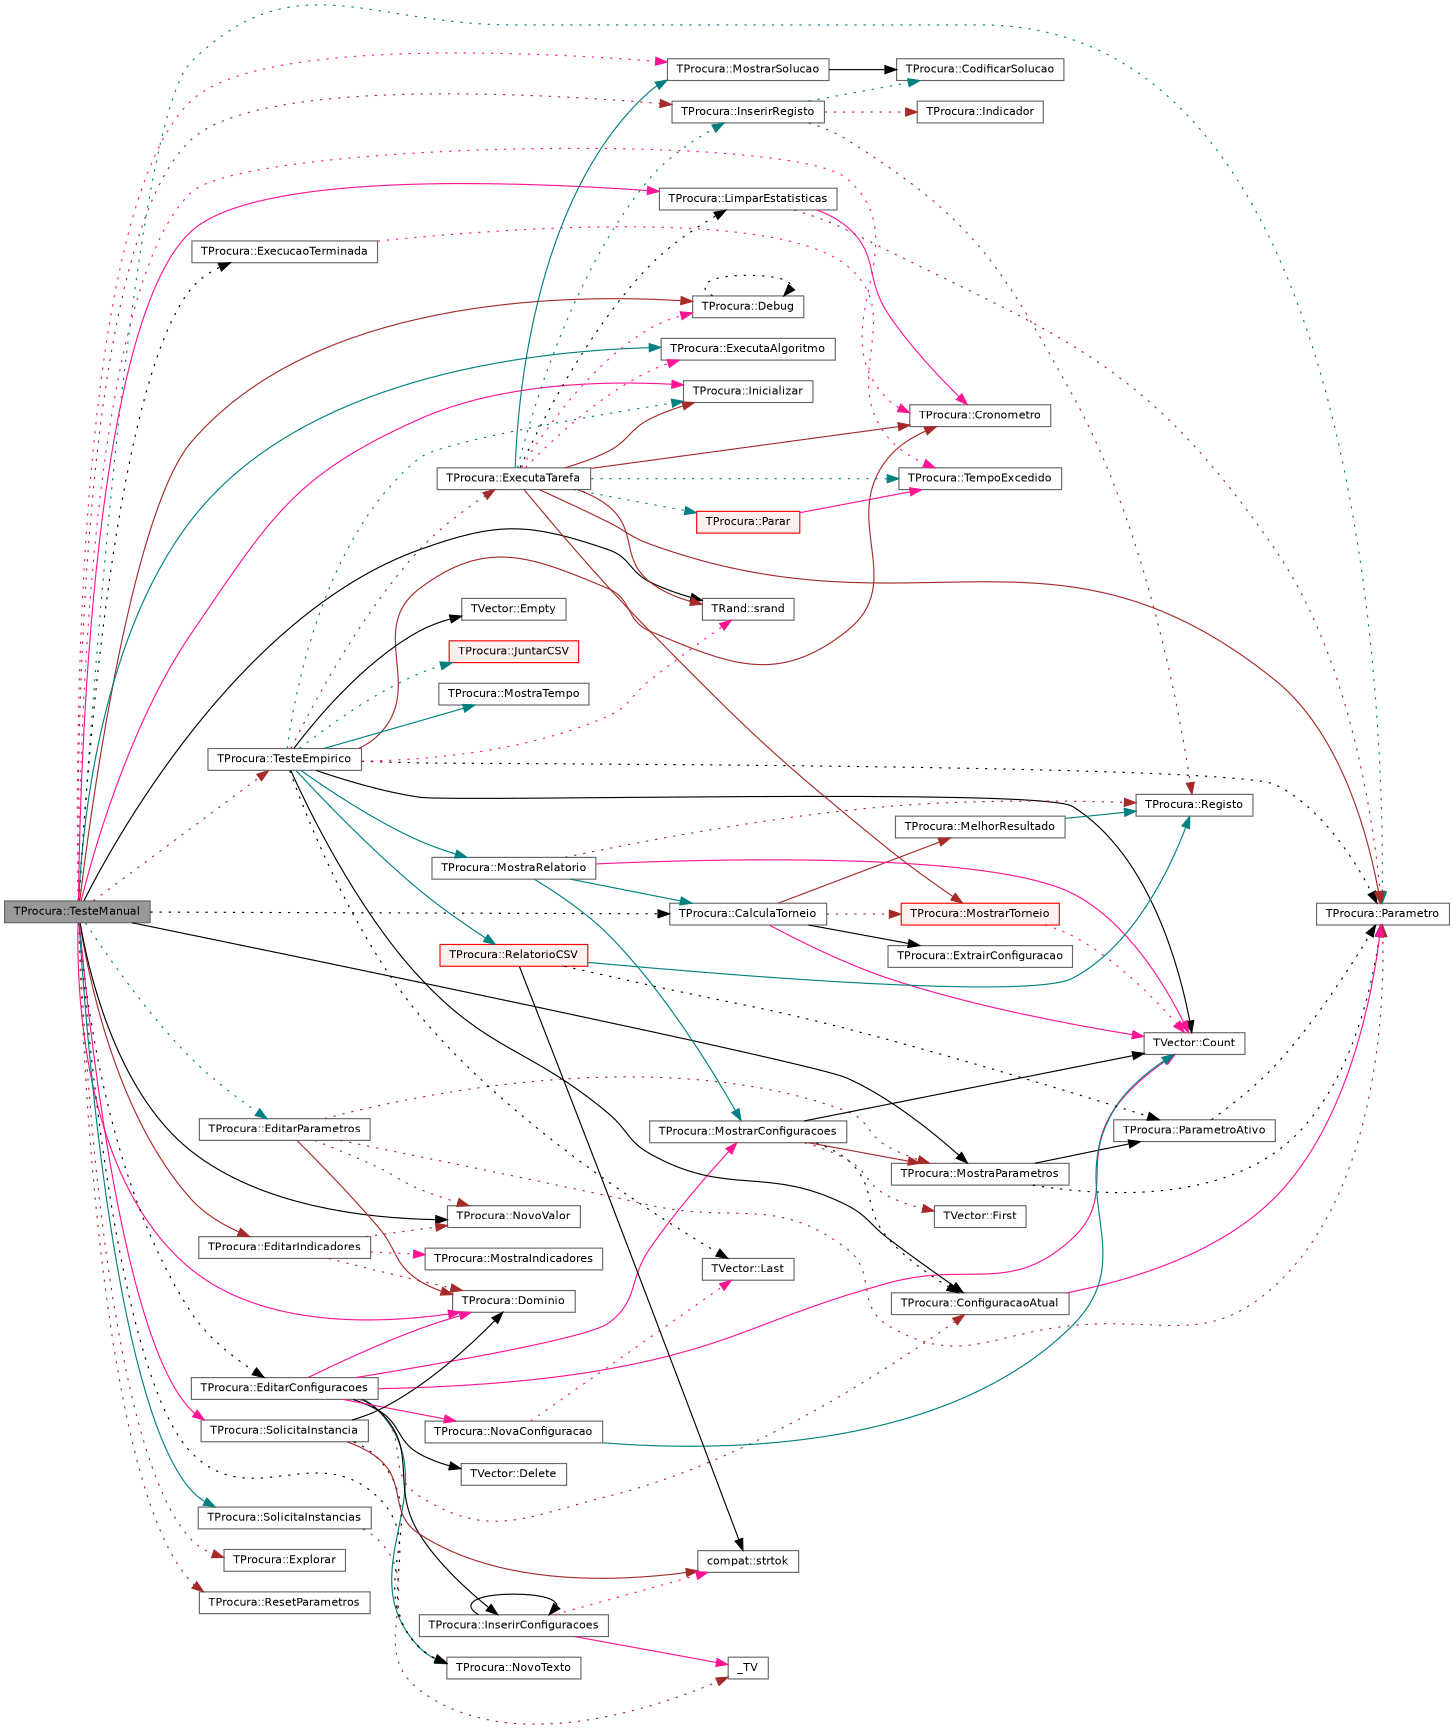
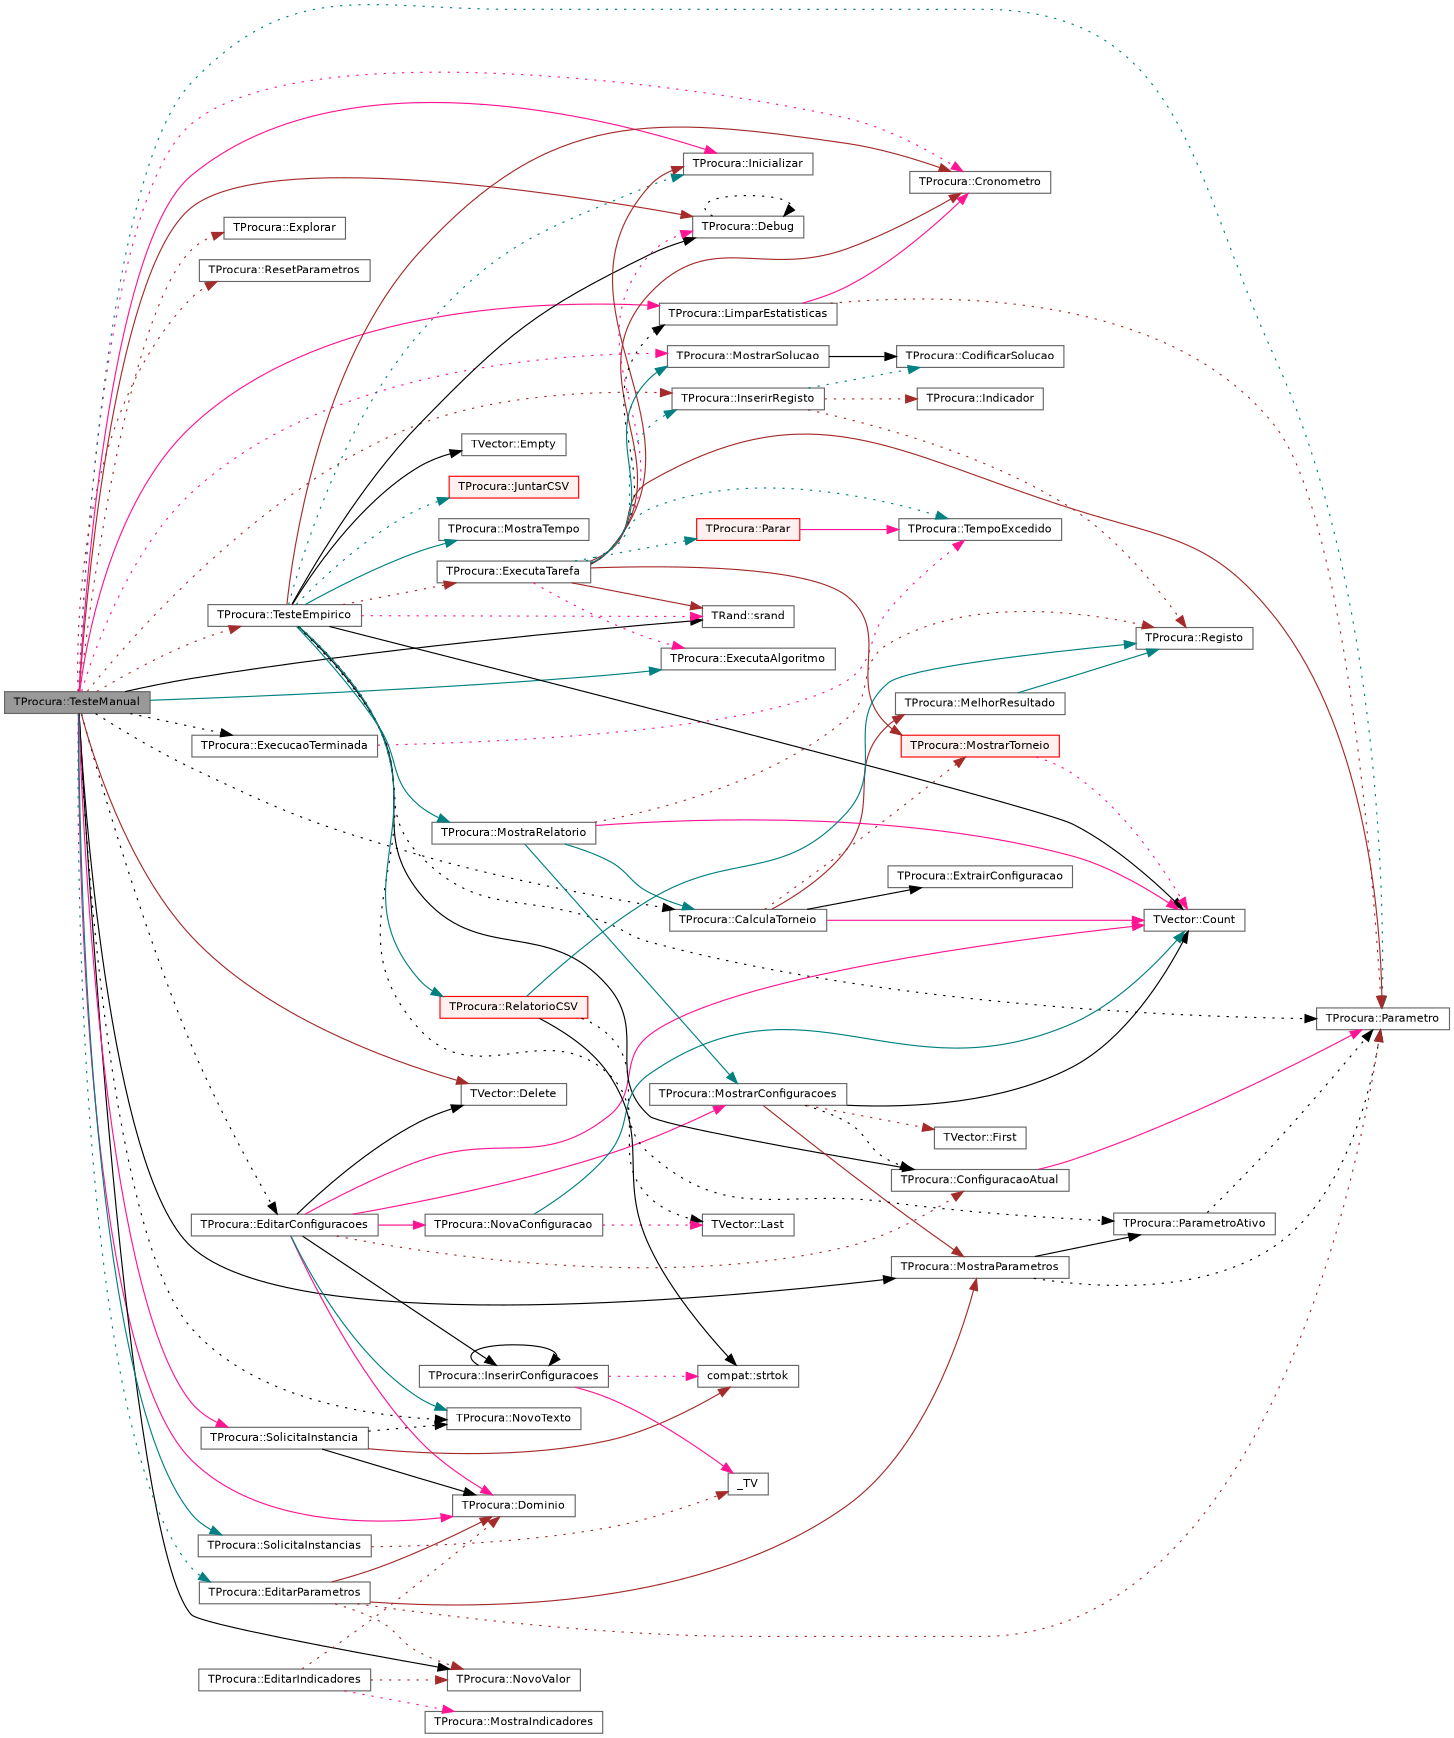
none -> (456, 387)
(630, 1077) -> (740, 1561)
(128, 1096) -> (211, 955)
